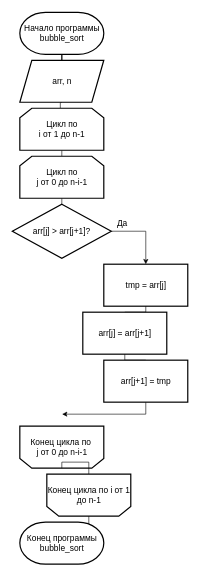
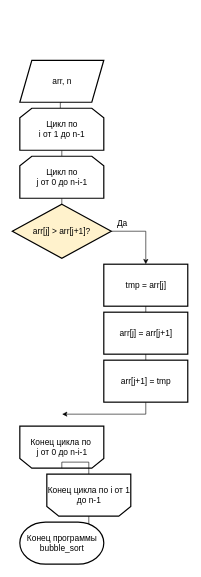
(62, 33) -> none
(62, 56) -> none
(62, 231) -> (62, 231)
(125, 333) -> (146, 333)
